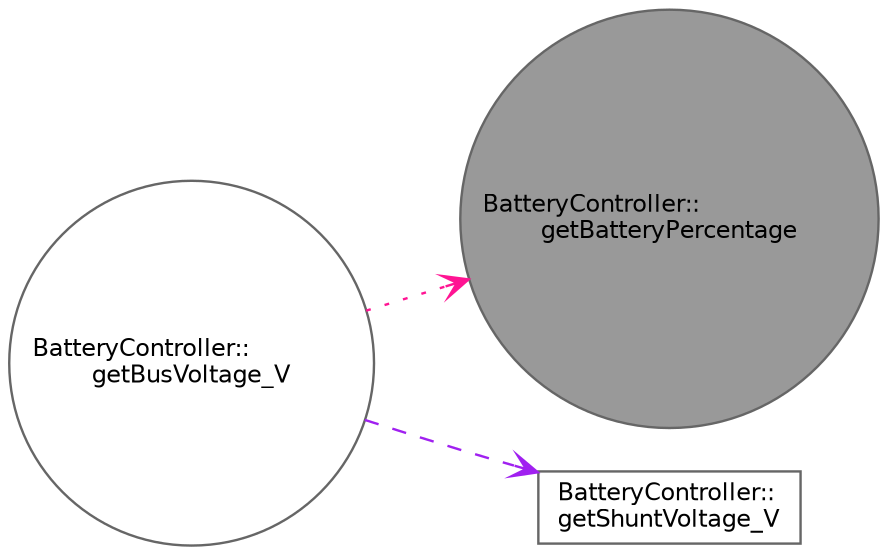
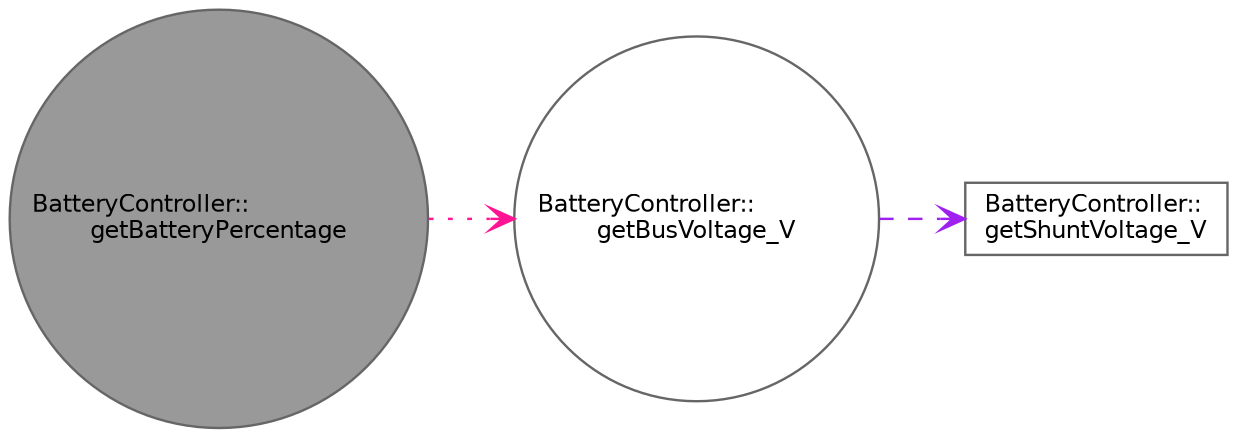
(406, 299) -> (459, 219)
